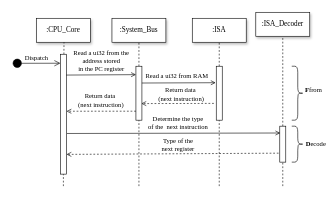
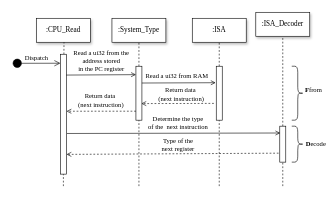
(63, 30) -> (63, 30)
(139, 30) -> (139, 30)
